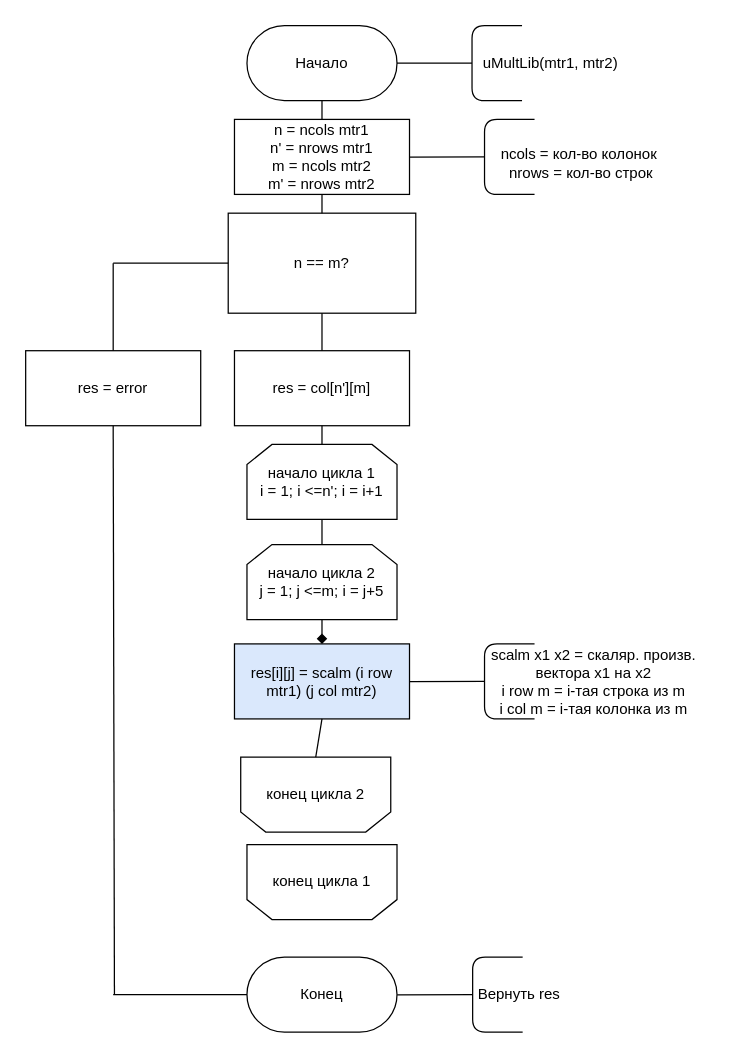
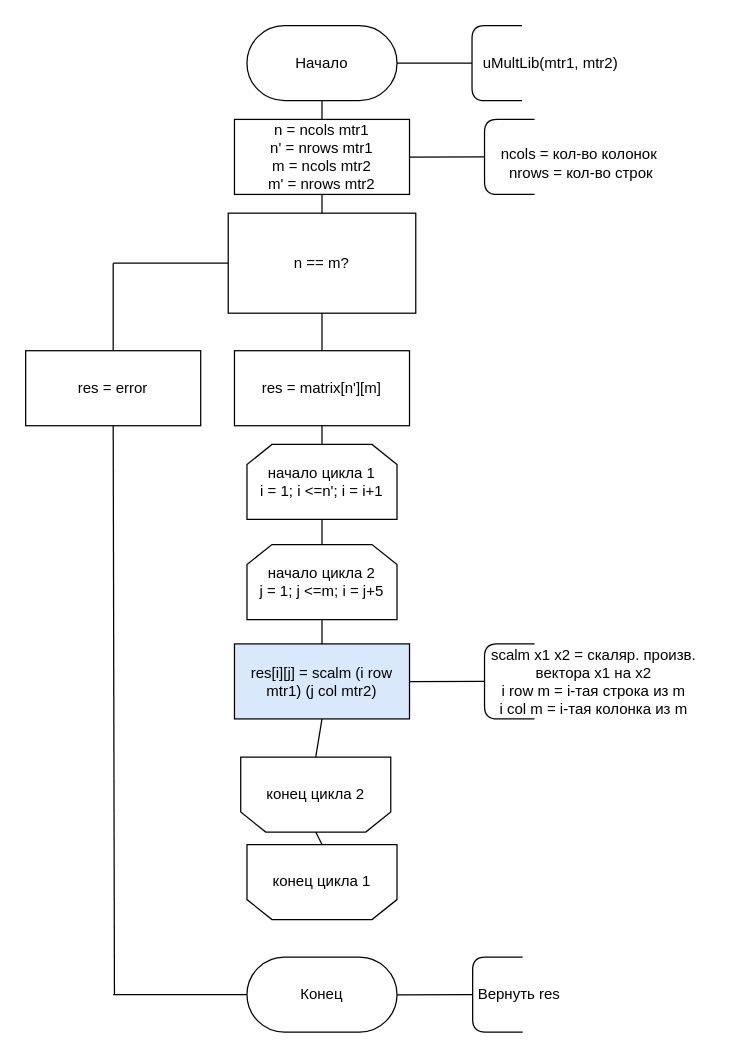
(322, 388) -> (322, 388)
(322, 633) -> (322, 638)
none -> (319, 838)
